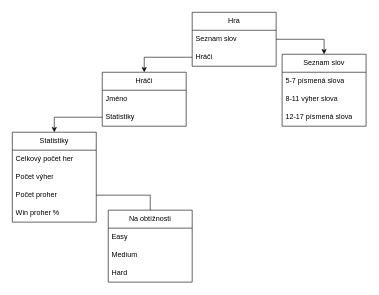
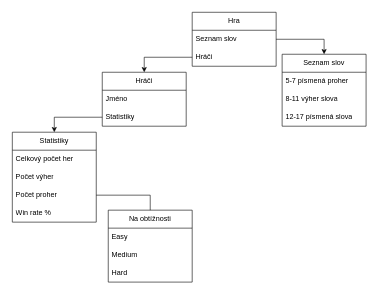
(317, 81) -> (320, 81)
(37, 213) -> (33, 213)
